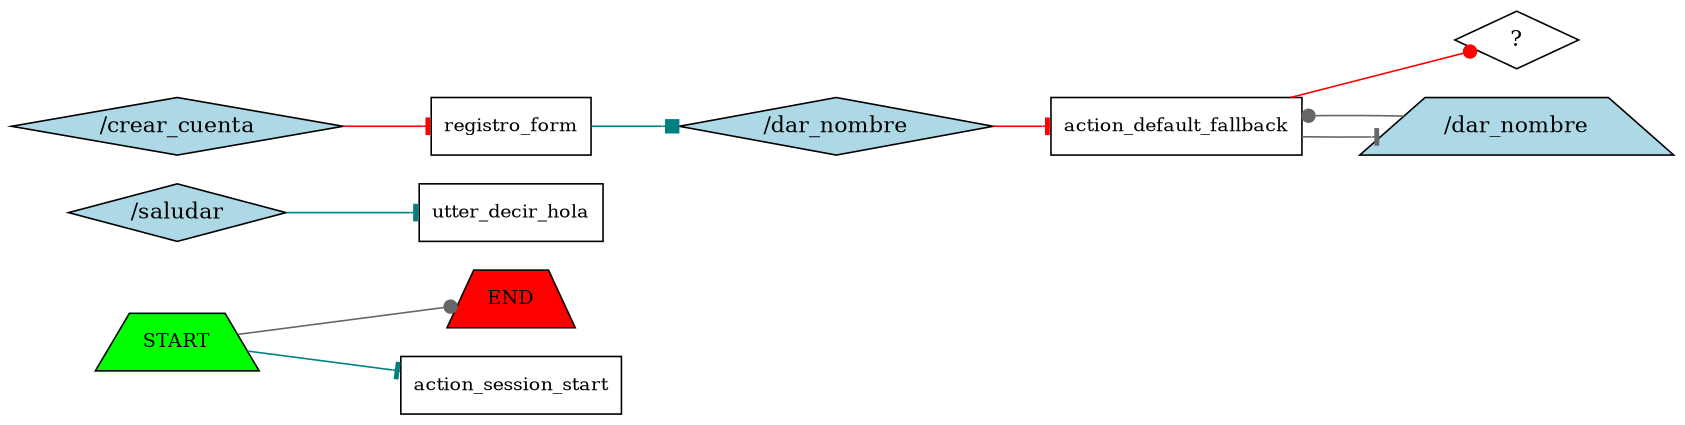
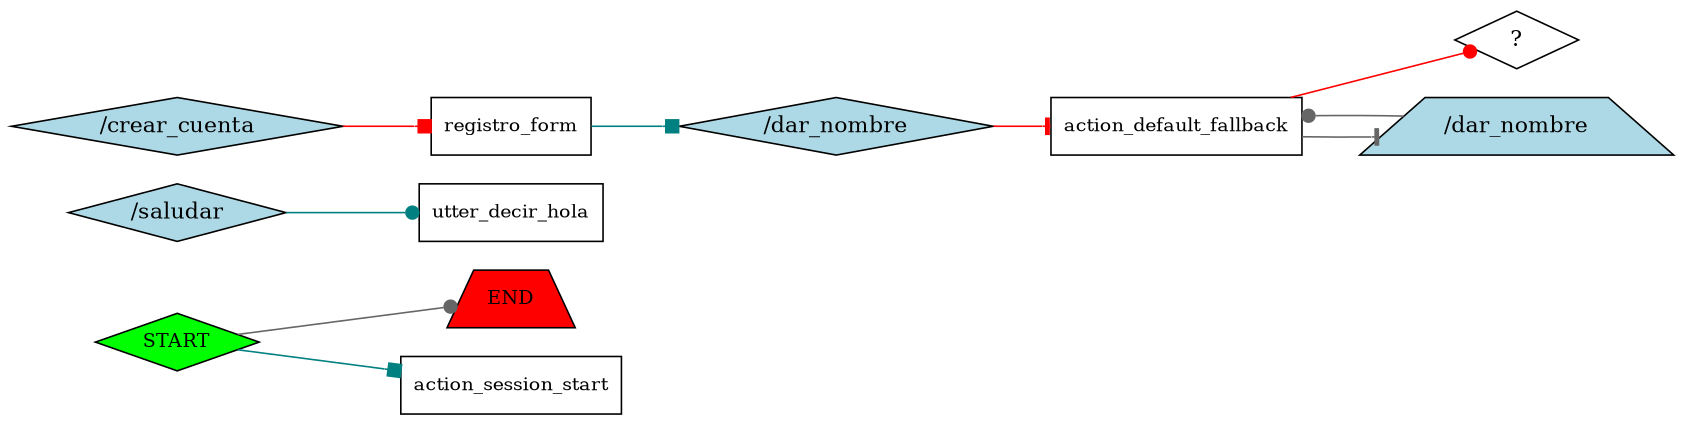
(383, 126) -> (379, 126)
(348, 213) -> (346, 213)
(177, 342) -> (177, 342)
(320, 361) -> (311, 359)
